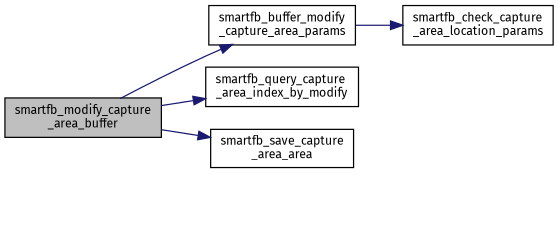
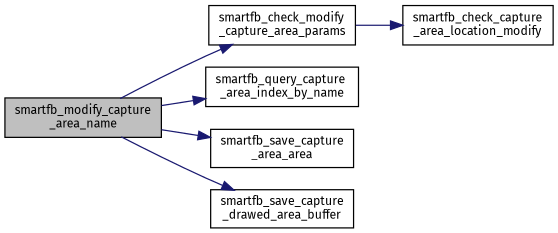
(282, 25) -> (282, 25)
(478, 25) -> (478, 25)
(282, 87) -> (282, 87)
(83, 118) -> (83, 118)
none -> (282, 209)
